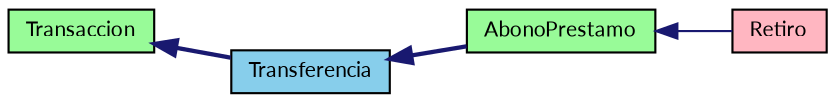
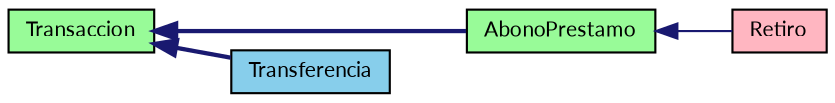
(439, 51) -> (321, 31)
